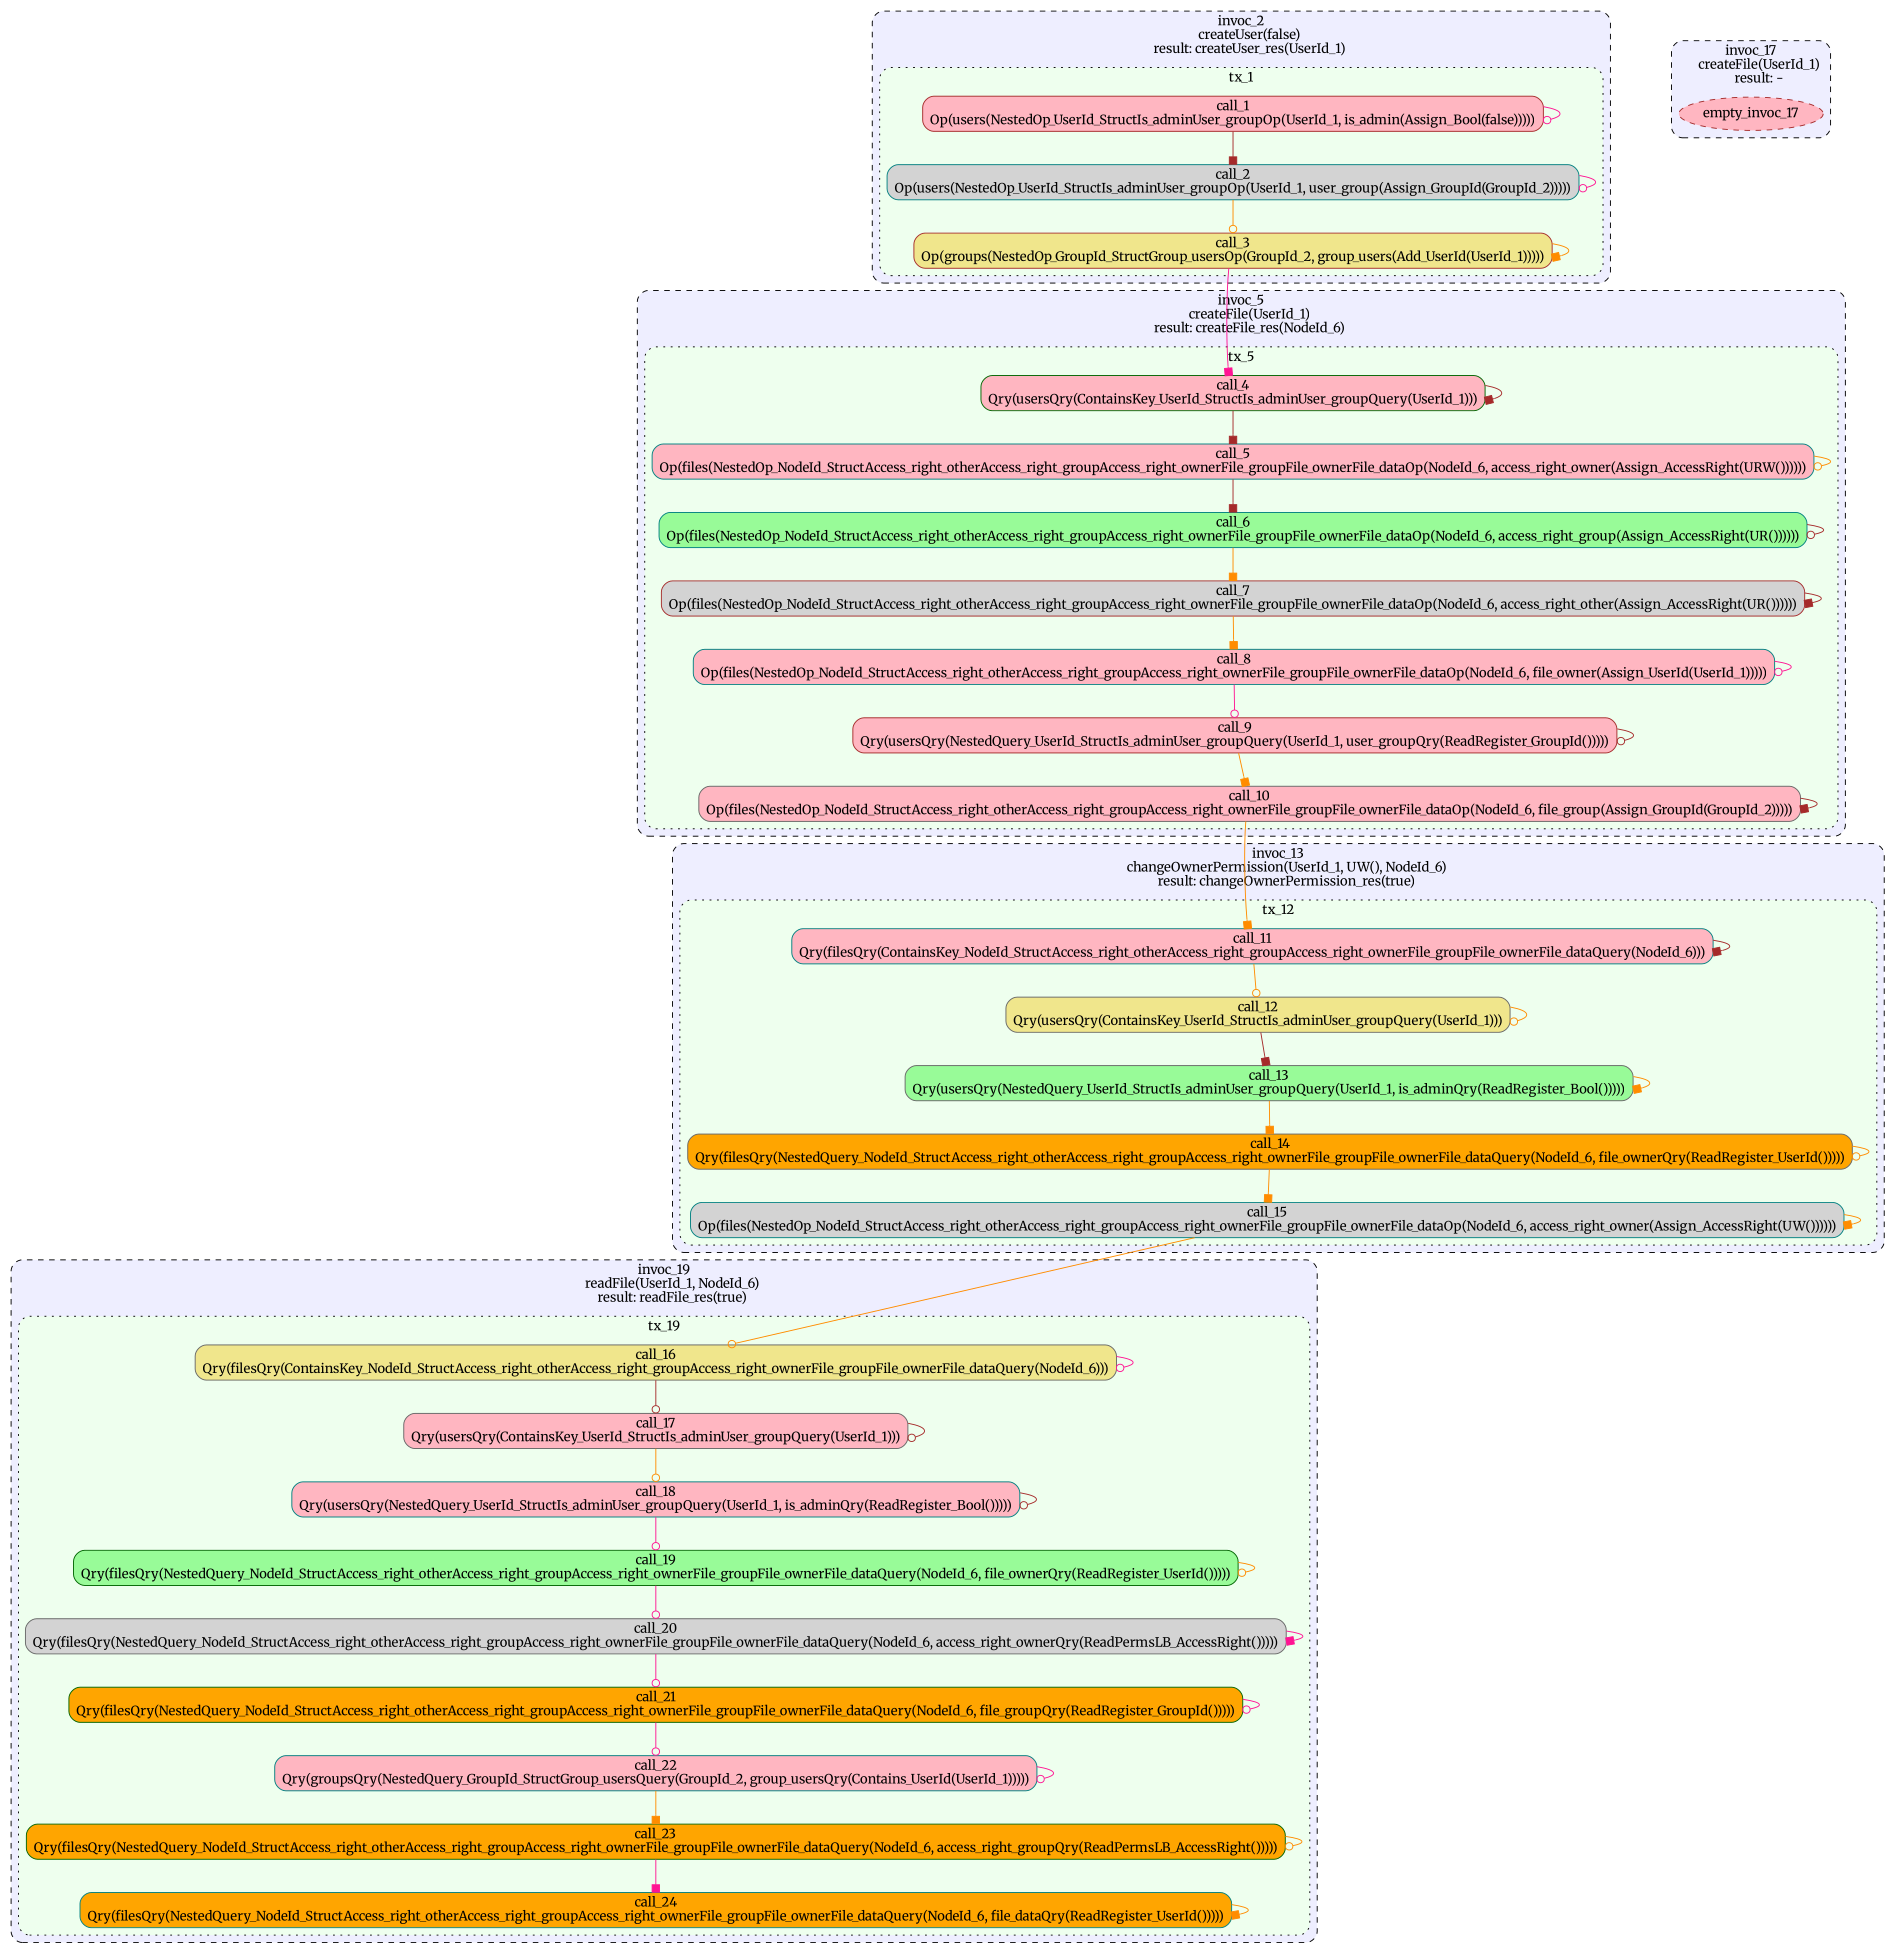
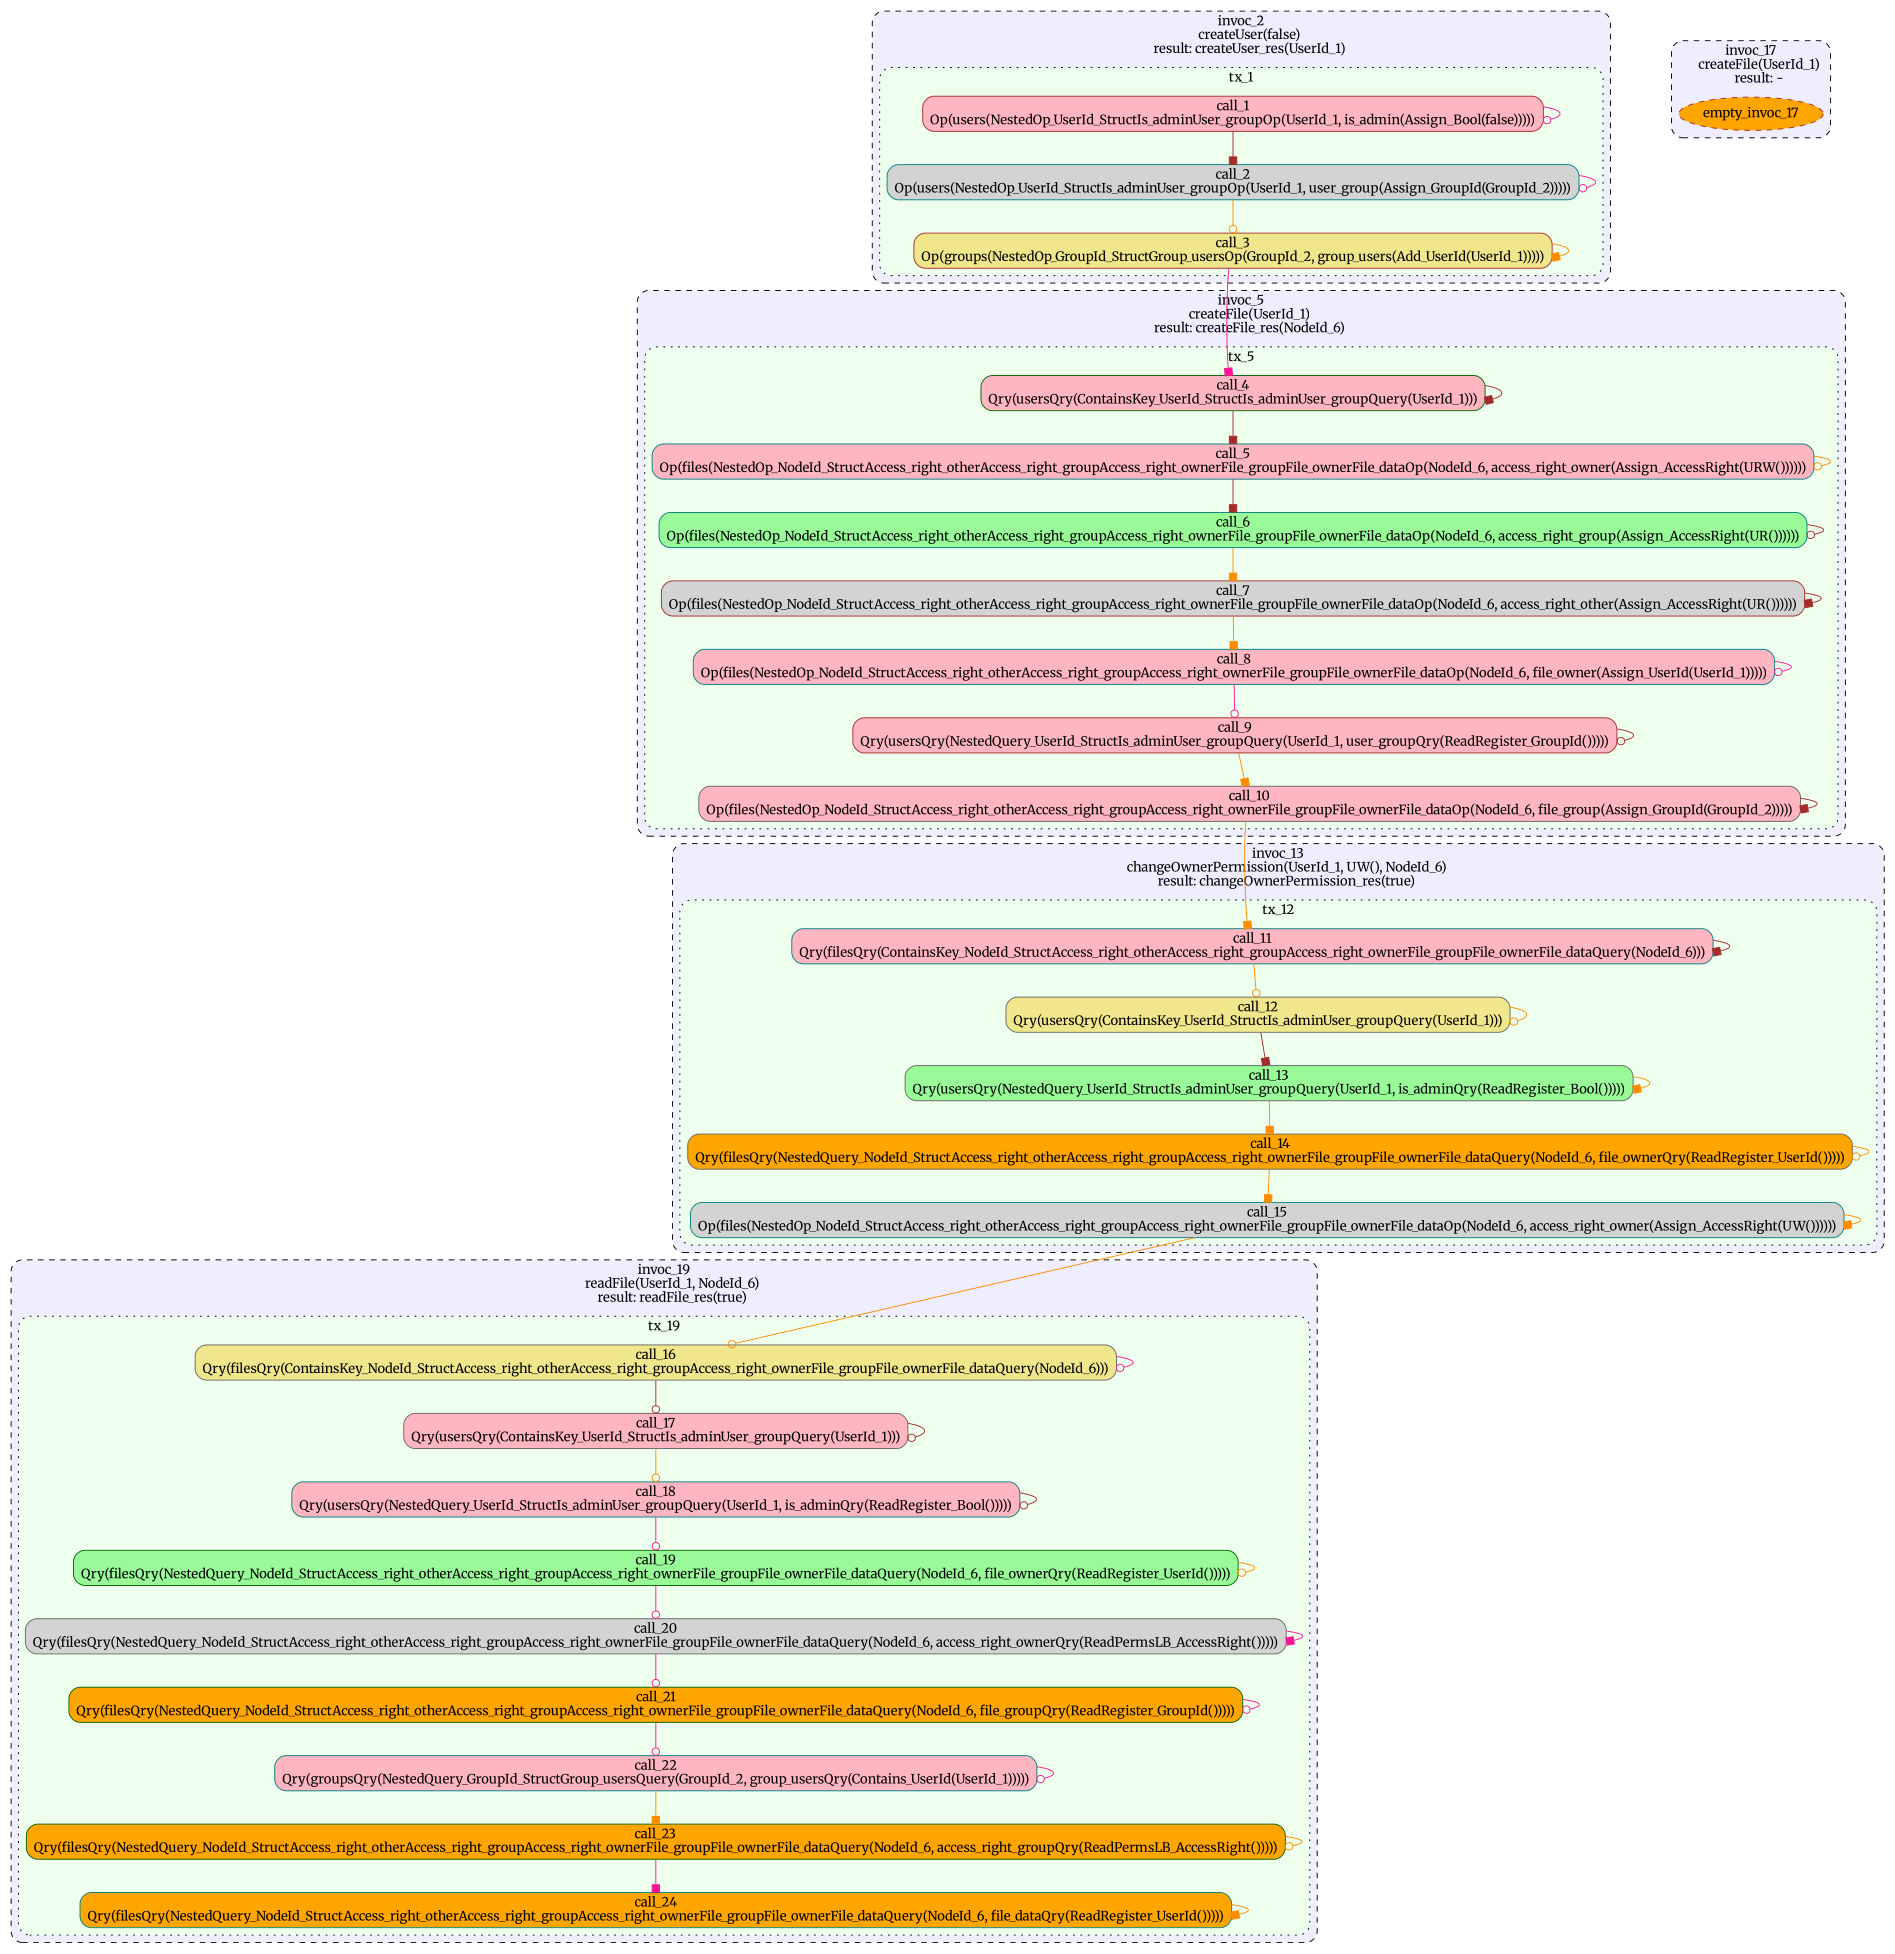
(1751, 114) -> (1751, 114)
